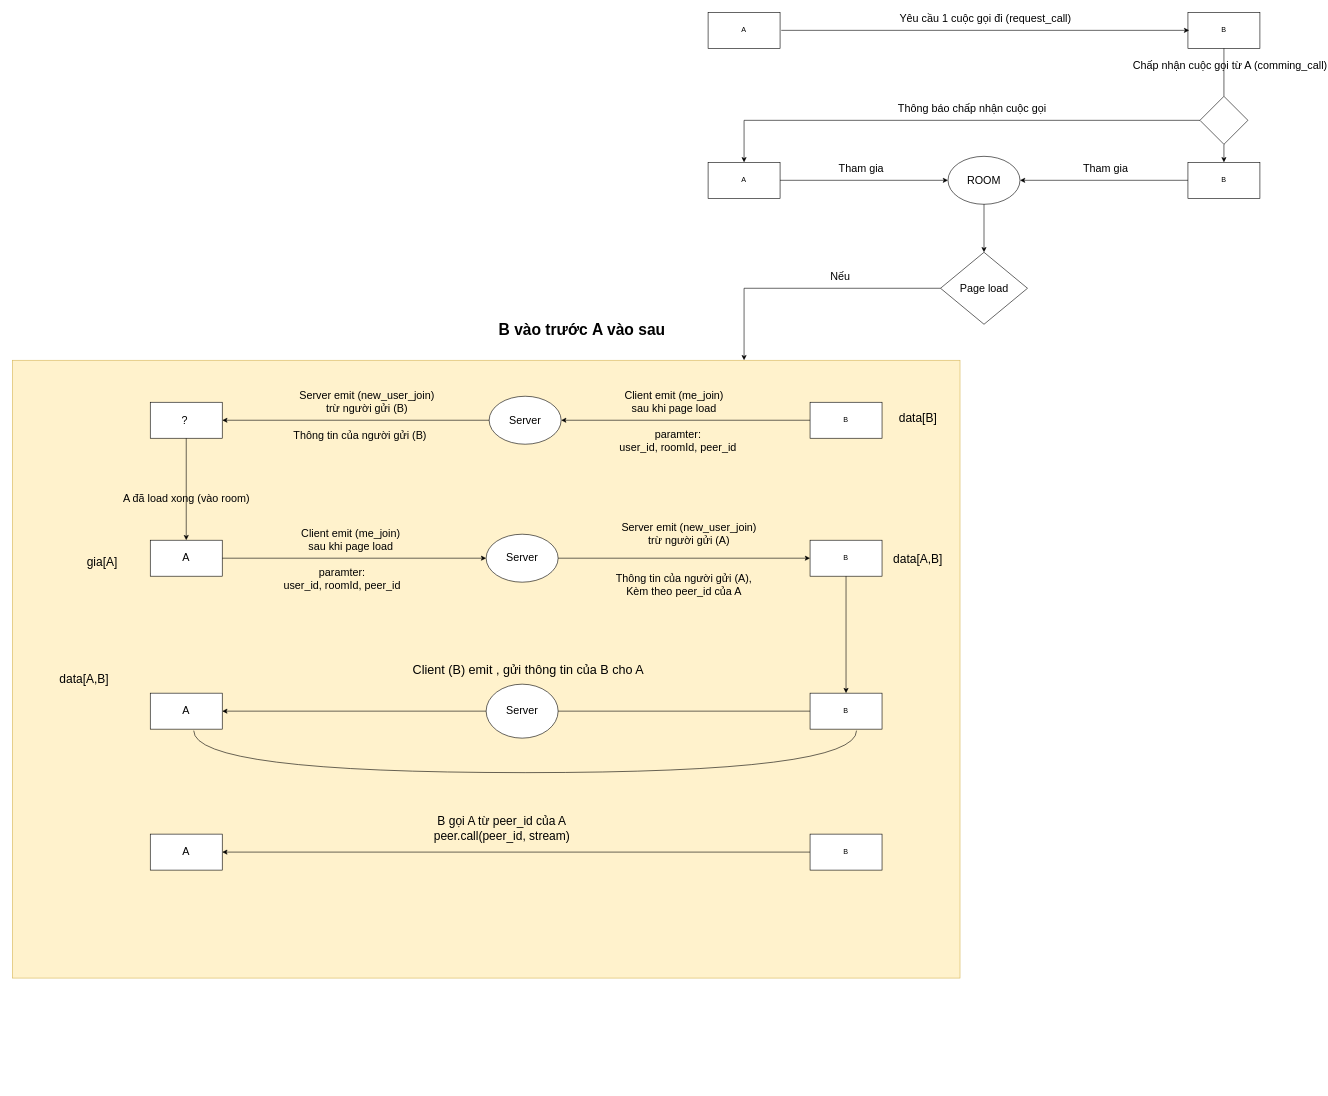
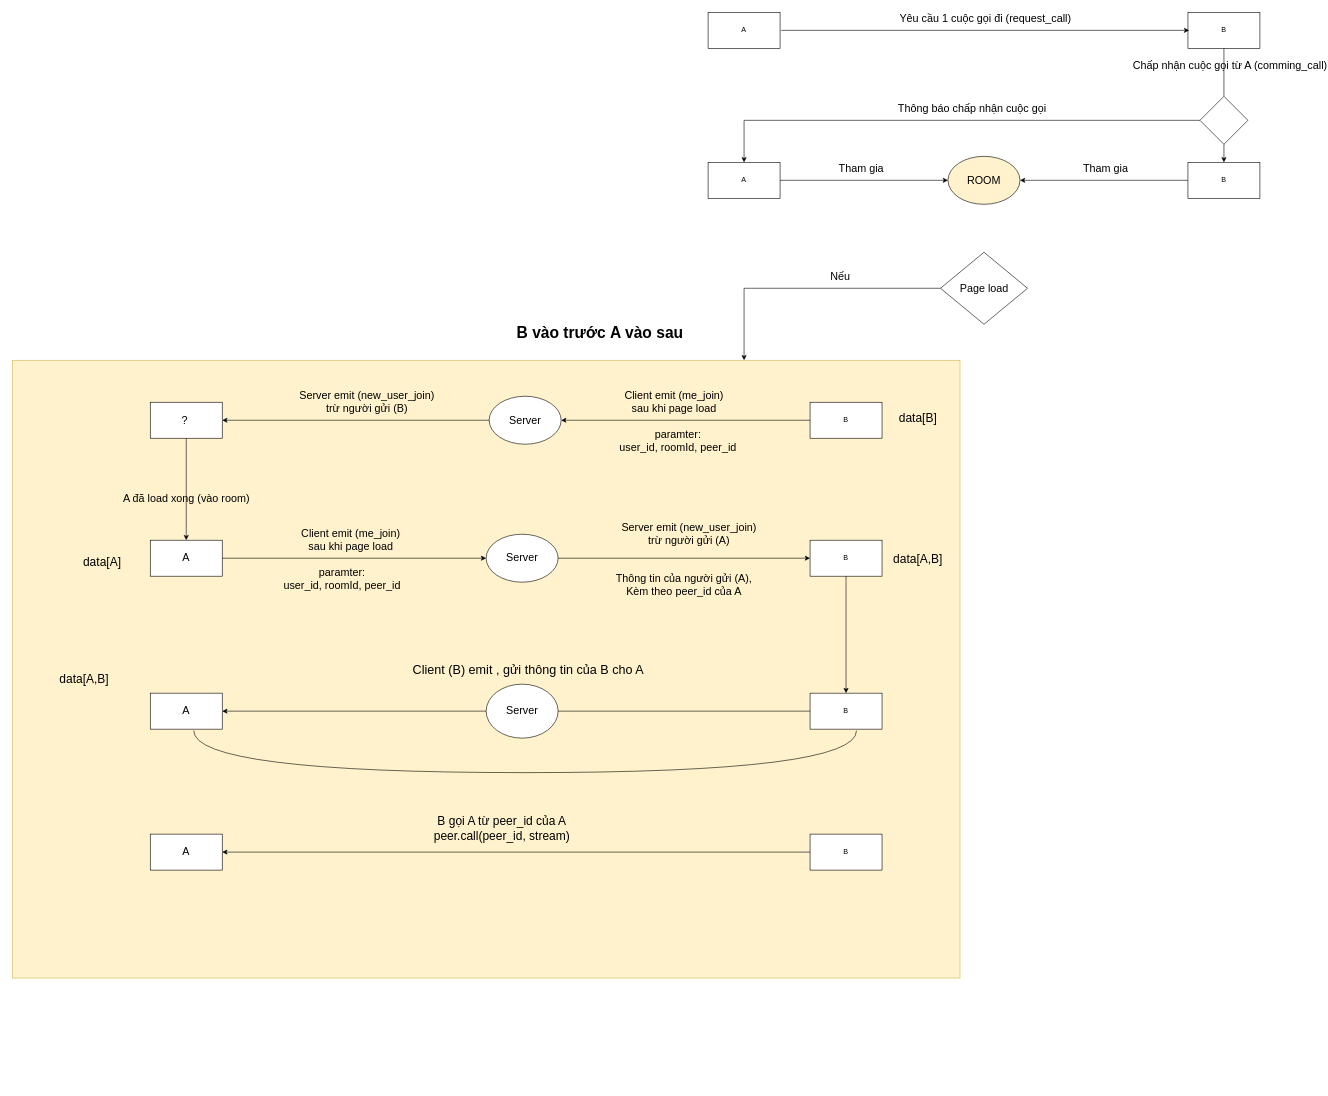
(984, 180) -> (984, 180)
(984, 246) -> none
(582, 330) -> (600, 333)
(360, 435) -> none
(102, 561) -> (102, 561)
